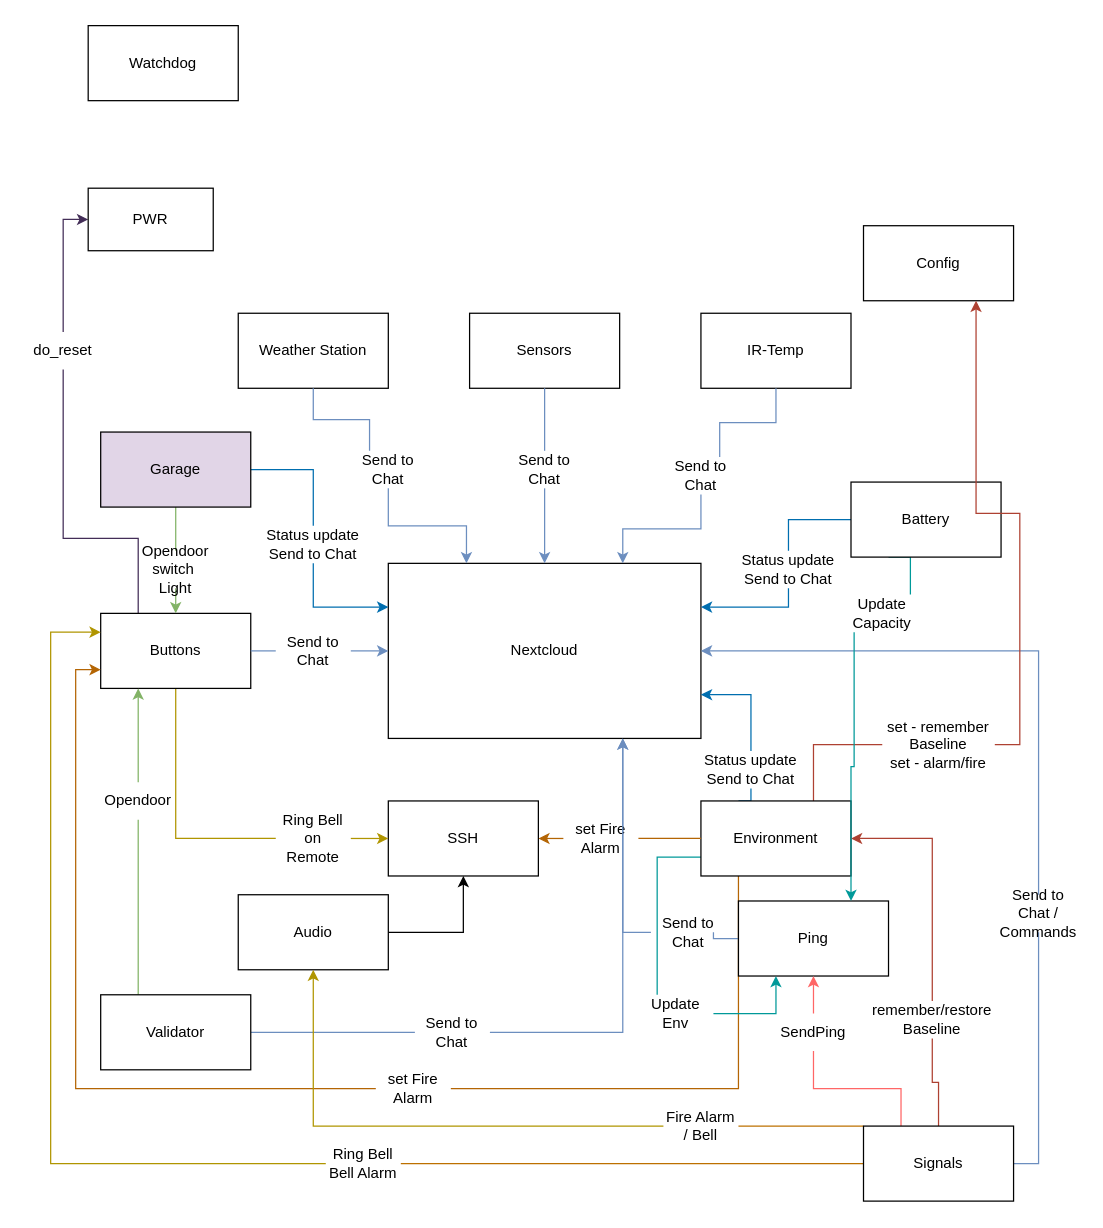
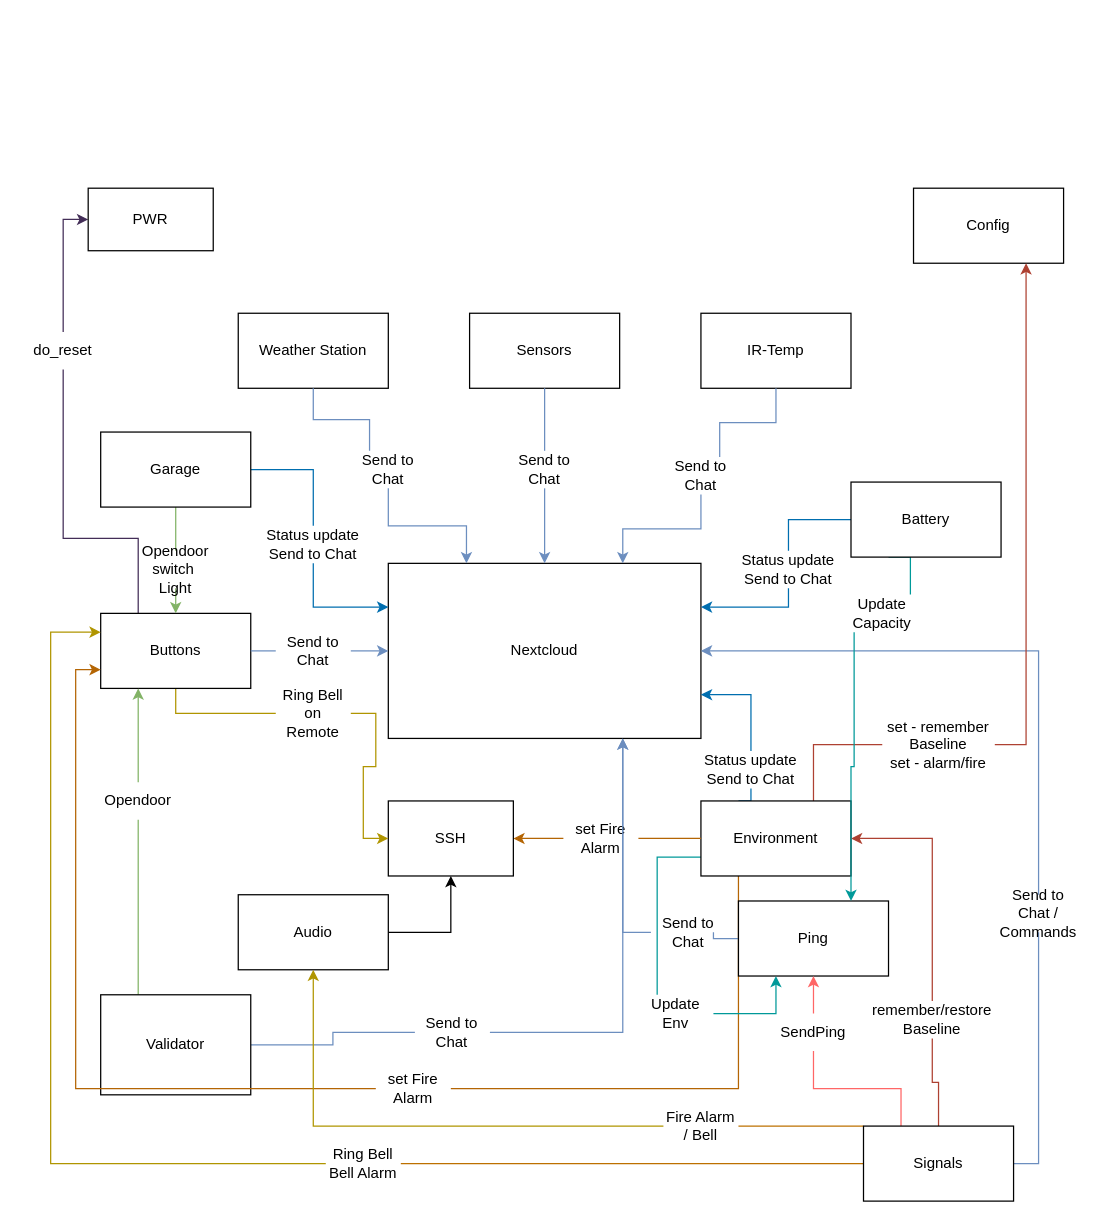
(163, 63) -> none
(938, 263) -> (988, 226)
(176, 469) -> (176, 469)
(313, 838) -> (313, 713)
(463, 838) -> (451, 838)
(176, 1032) -> (176, 1044)
